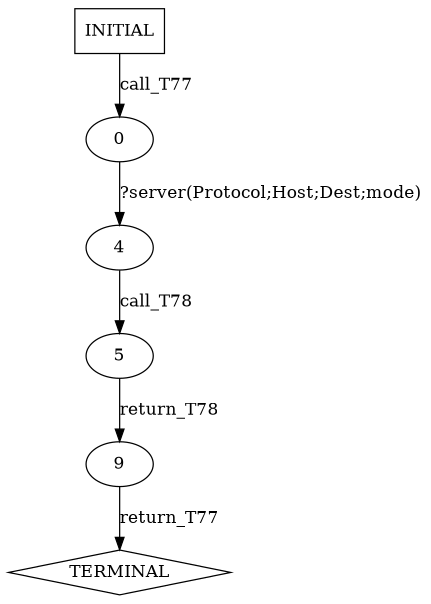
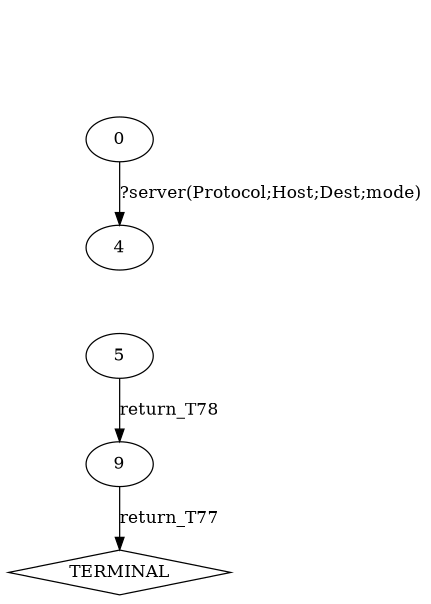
(120, 31) -> none
(120, 296) -> none
